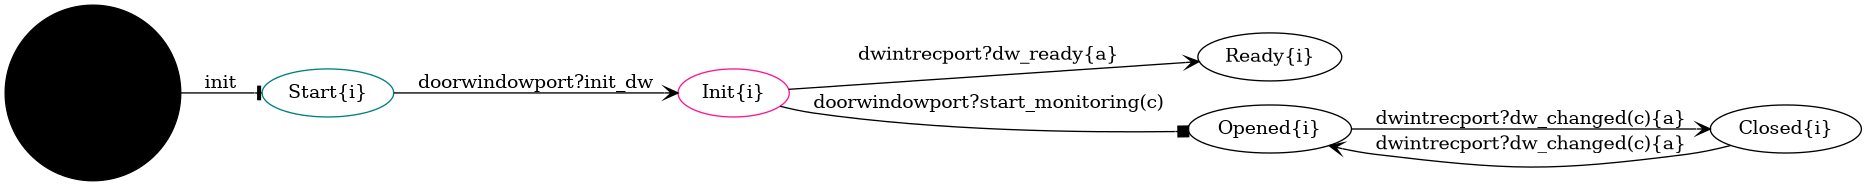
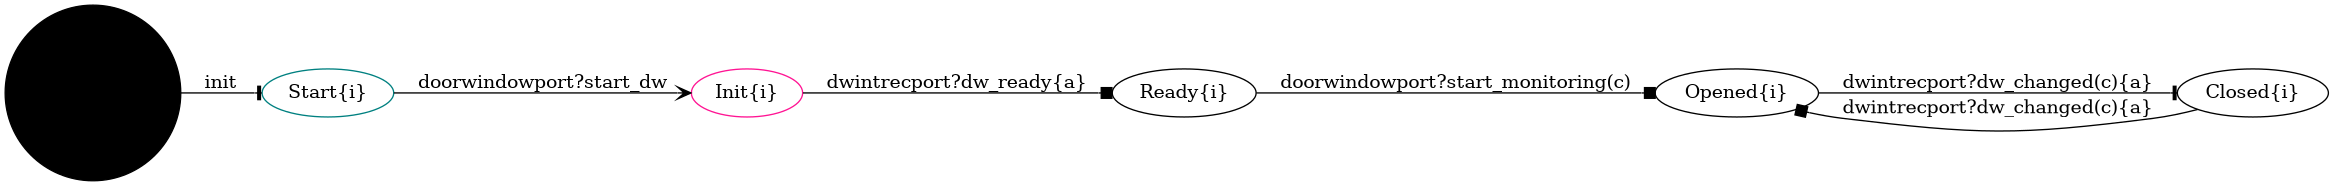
(987, 76) -> (951, 93)
(536, 83) -> (543, 83)
(977, 128) -> (1449, 93)
(1524, 129) -> (1994, 93)
(1537, 167) -> (2004, 131)
